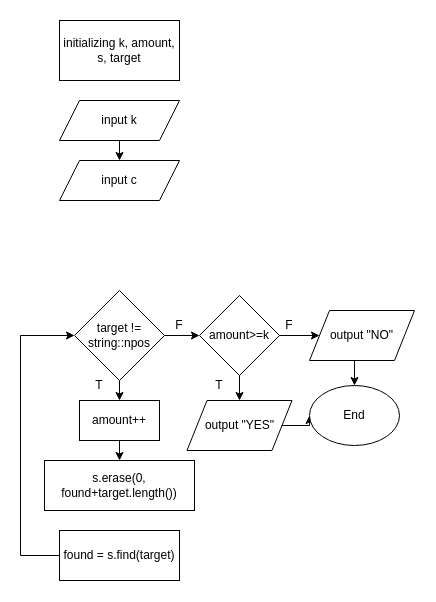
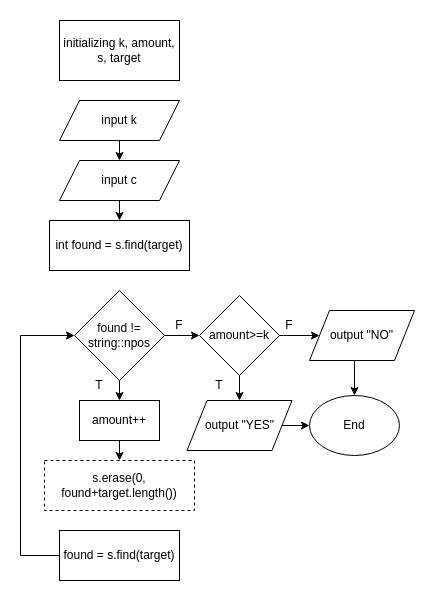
none -> (120, 207)
none -> (120, 246)
(120, 336) -> (120, 336)
(355, 416) -> (355, 426)
(120, 486) -> (120, 486)
